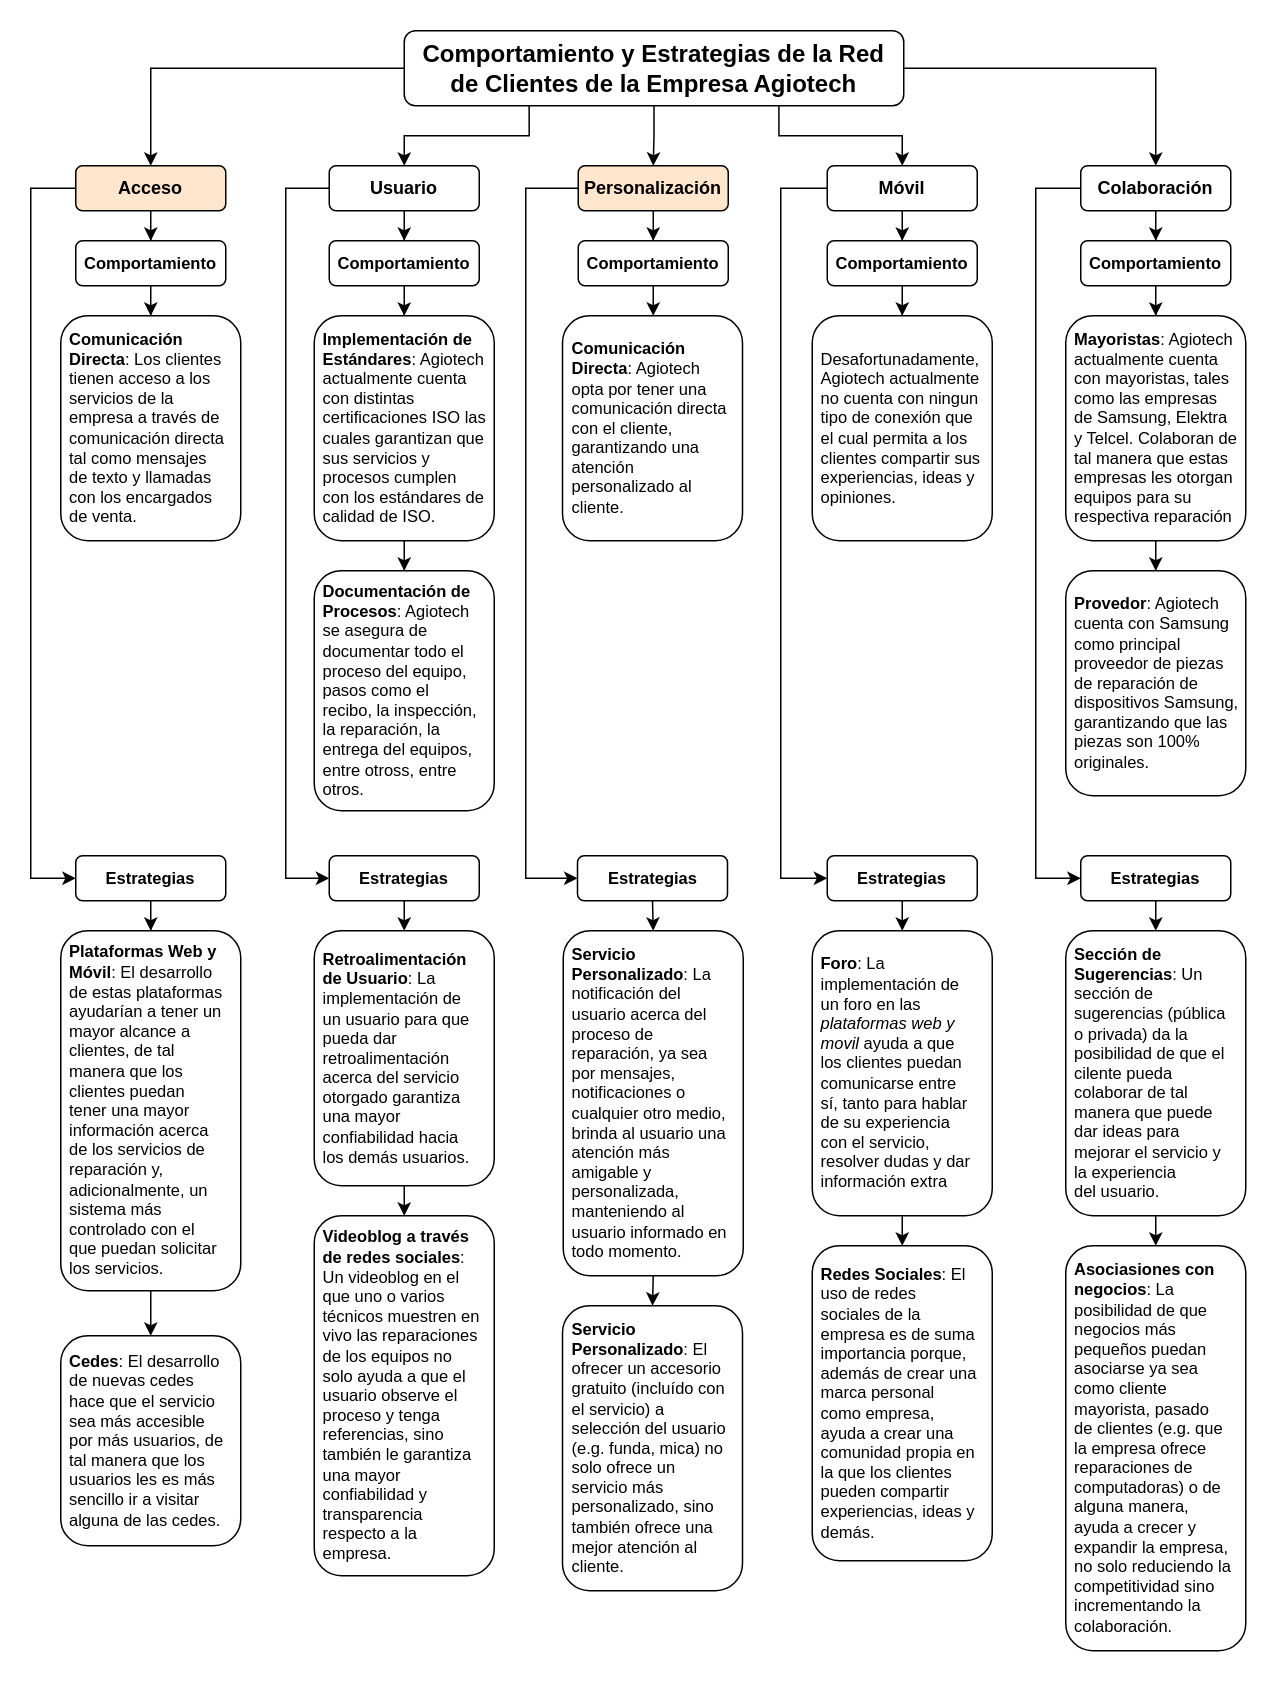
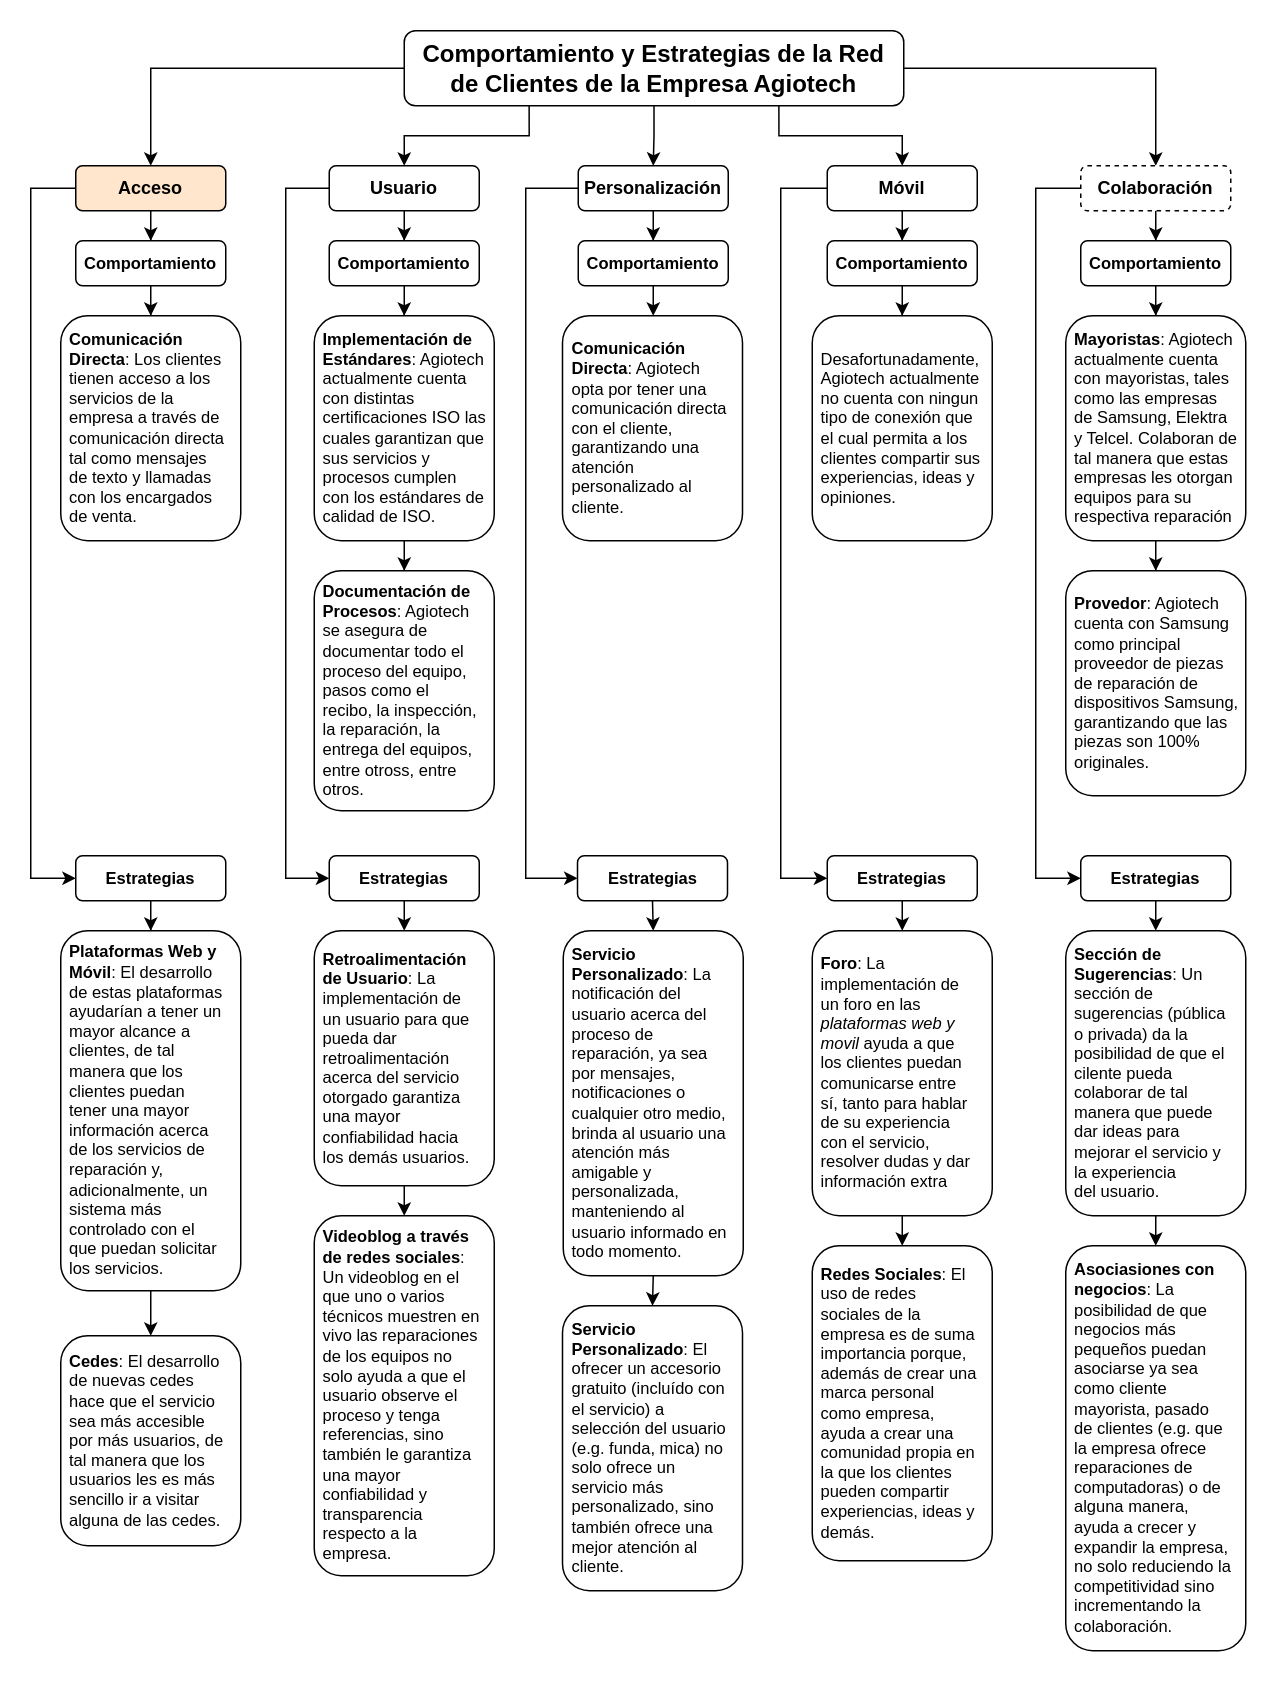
(653, 188) -> (653, 188)
(1156, 188) -> (1156, 188)
